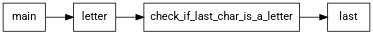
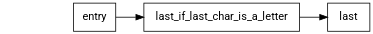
(24, 17) -> none
(95, 17) -> (95, 17)
(222, 17) -> (222, 17)
